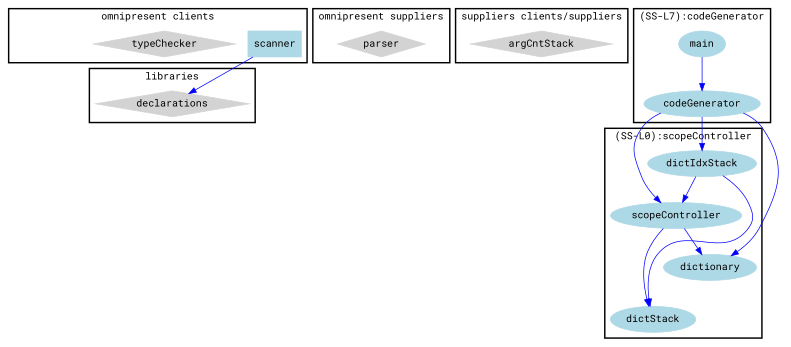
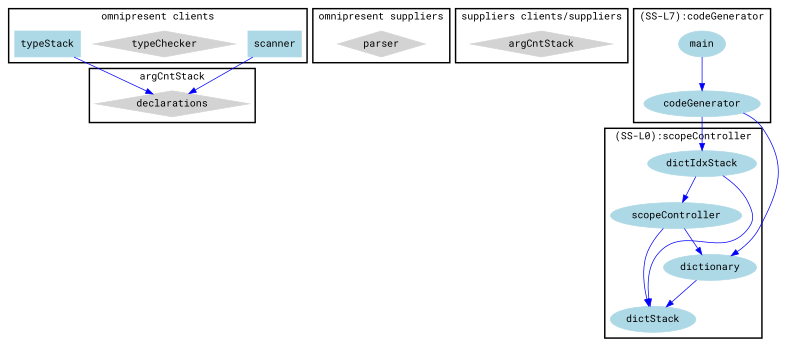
none -> (48, 44)
(172, 77) -> (172, 77)
(634, 152) -> none
none -> (684, 291)
